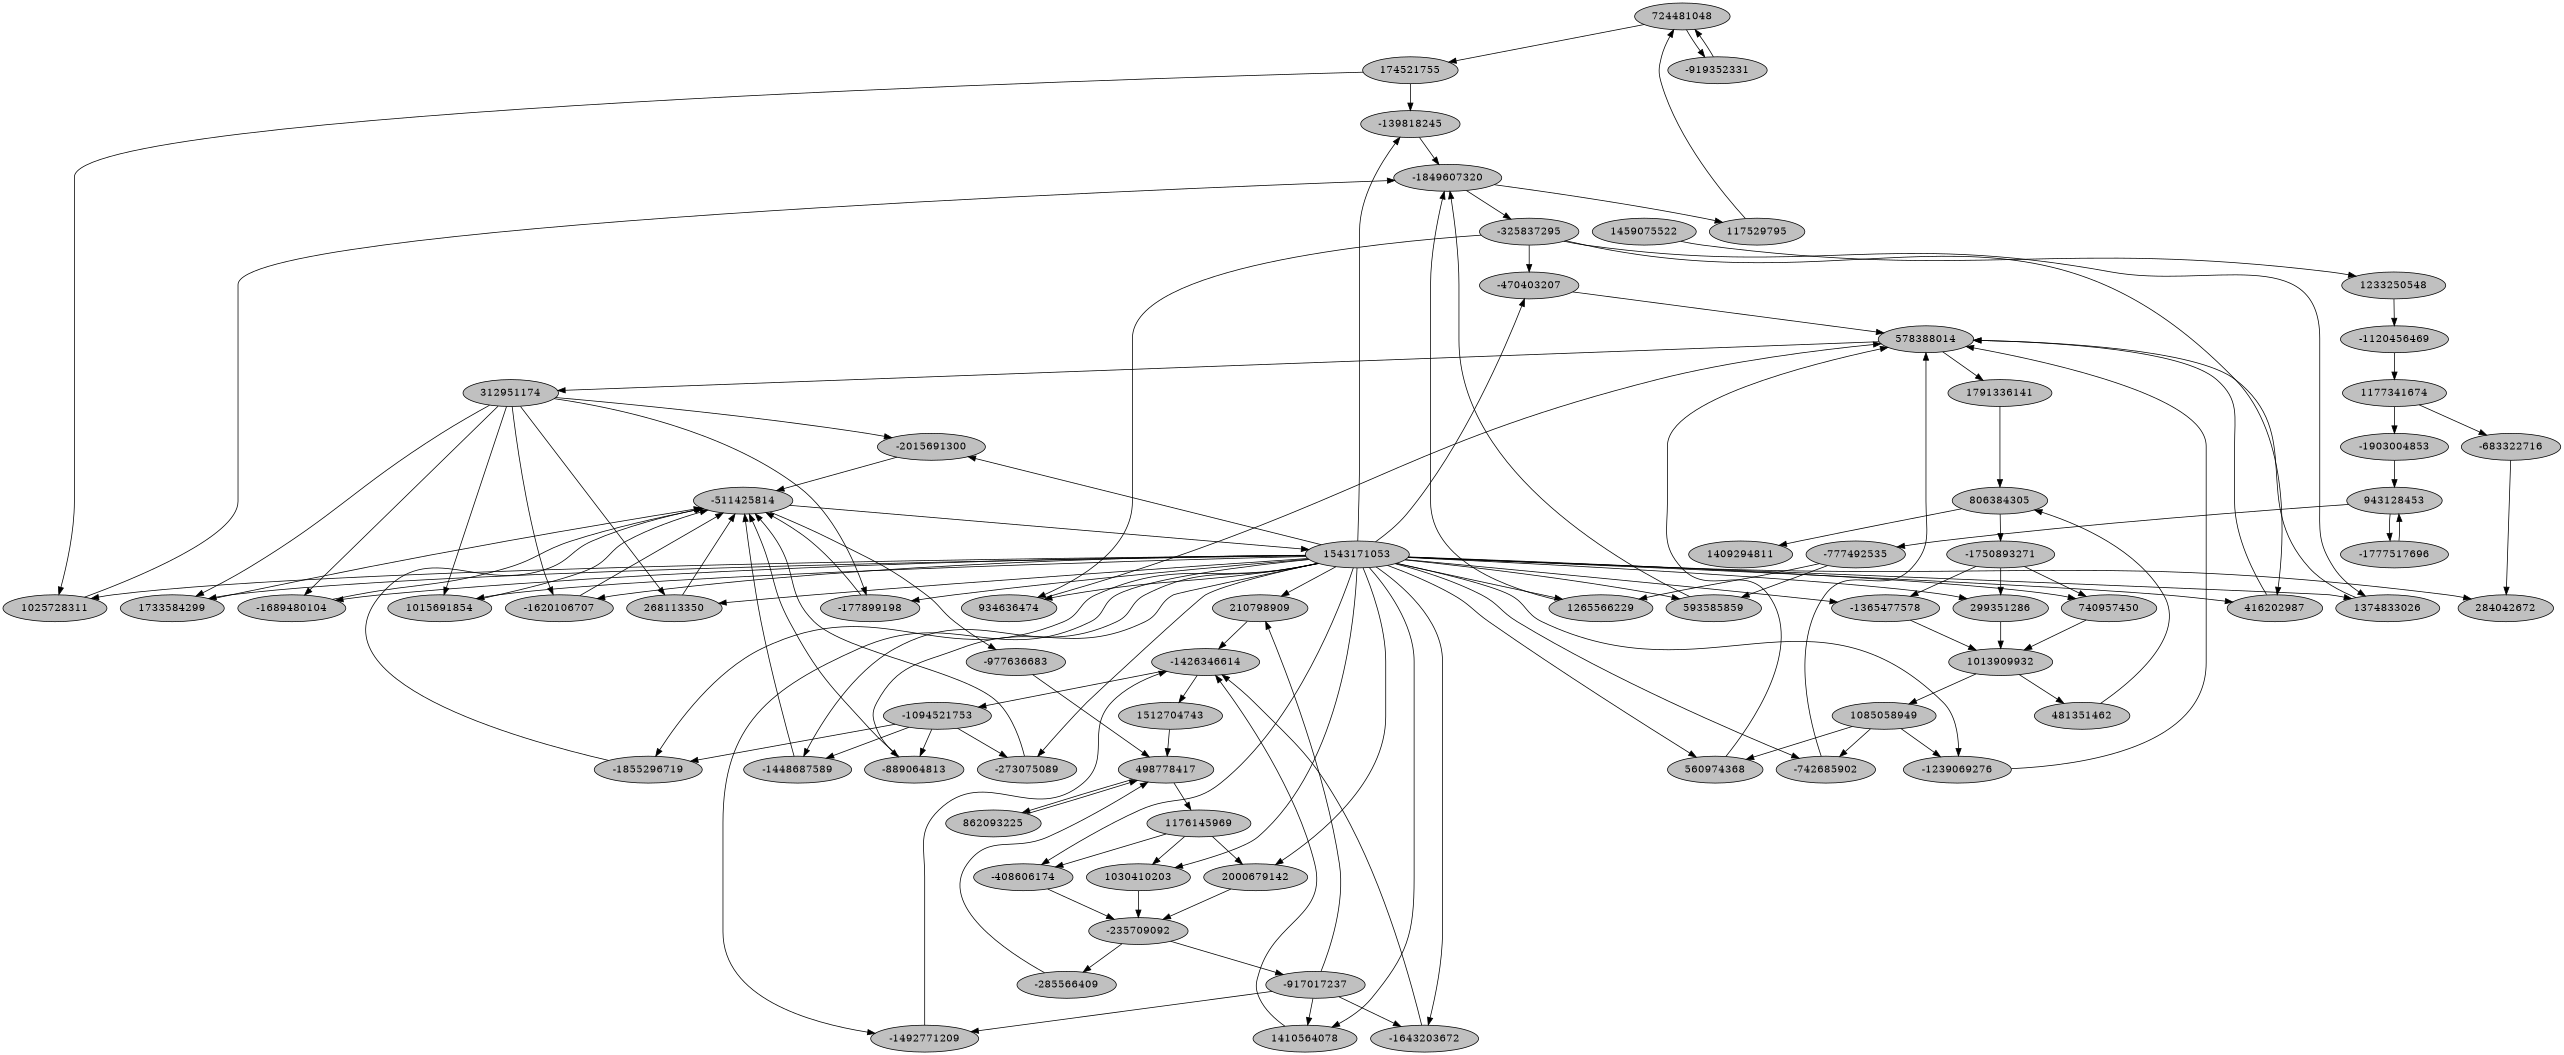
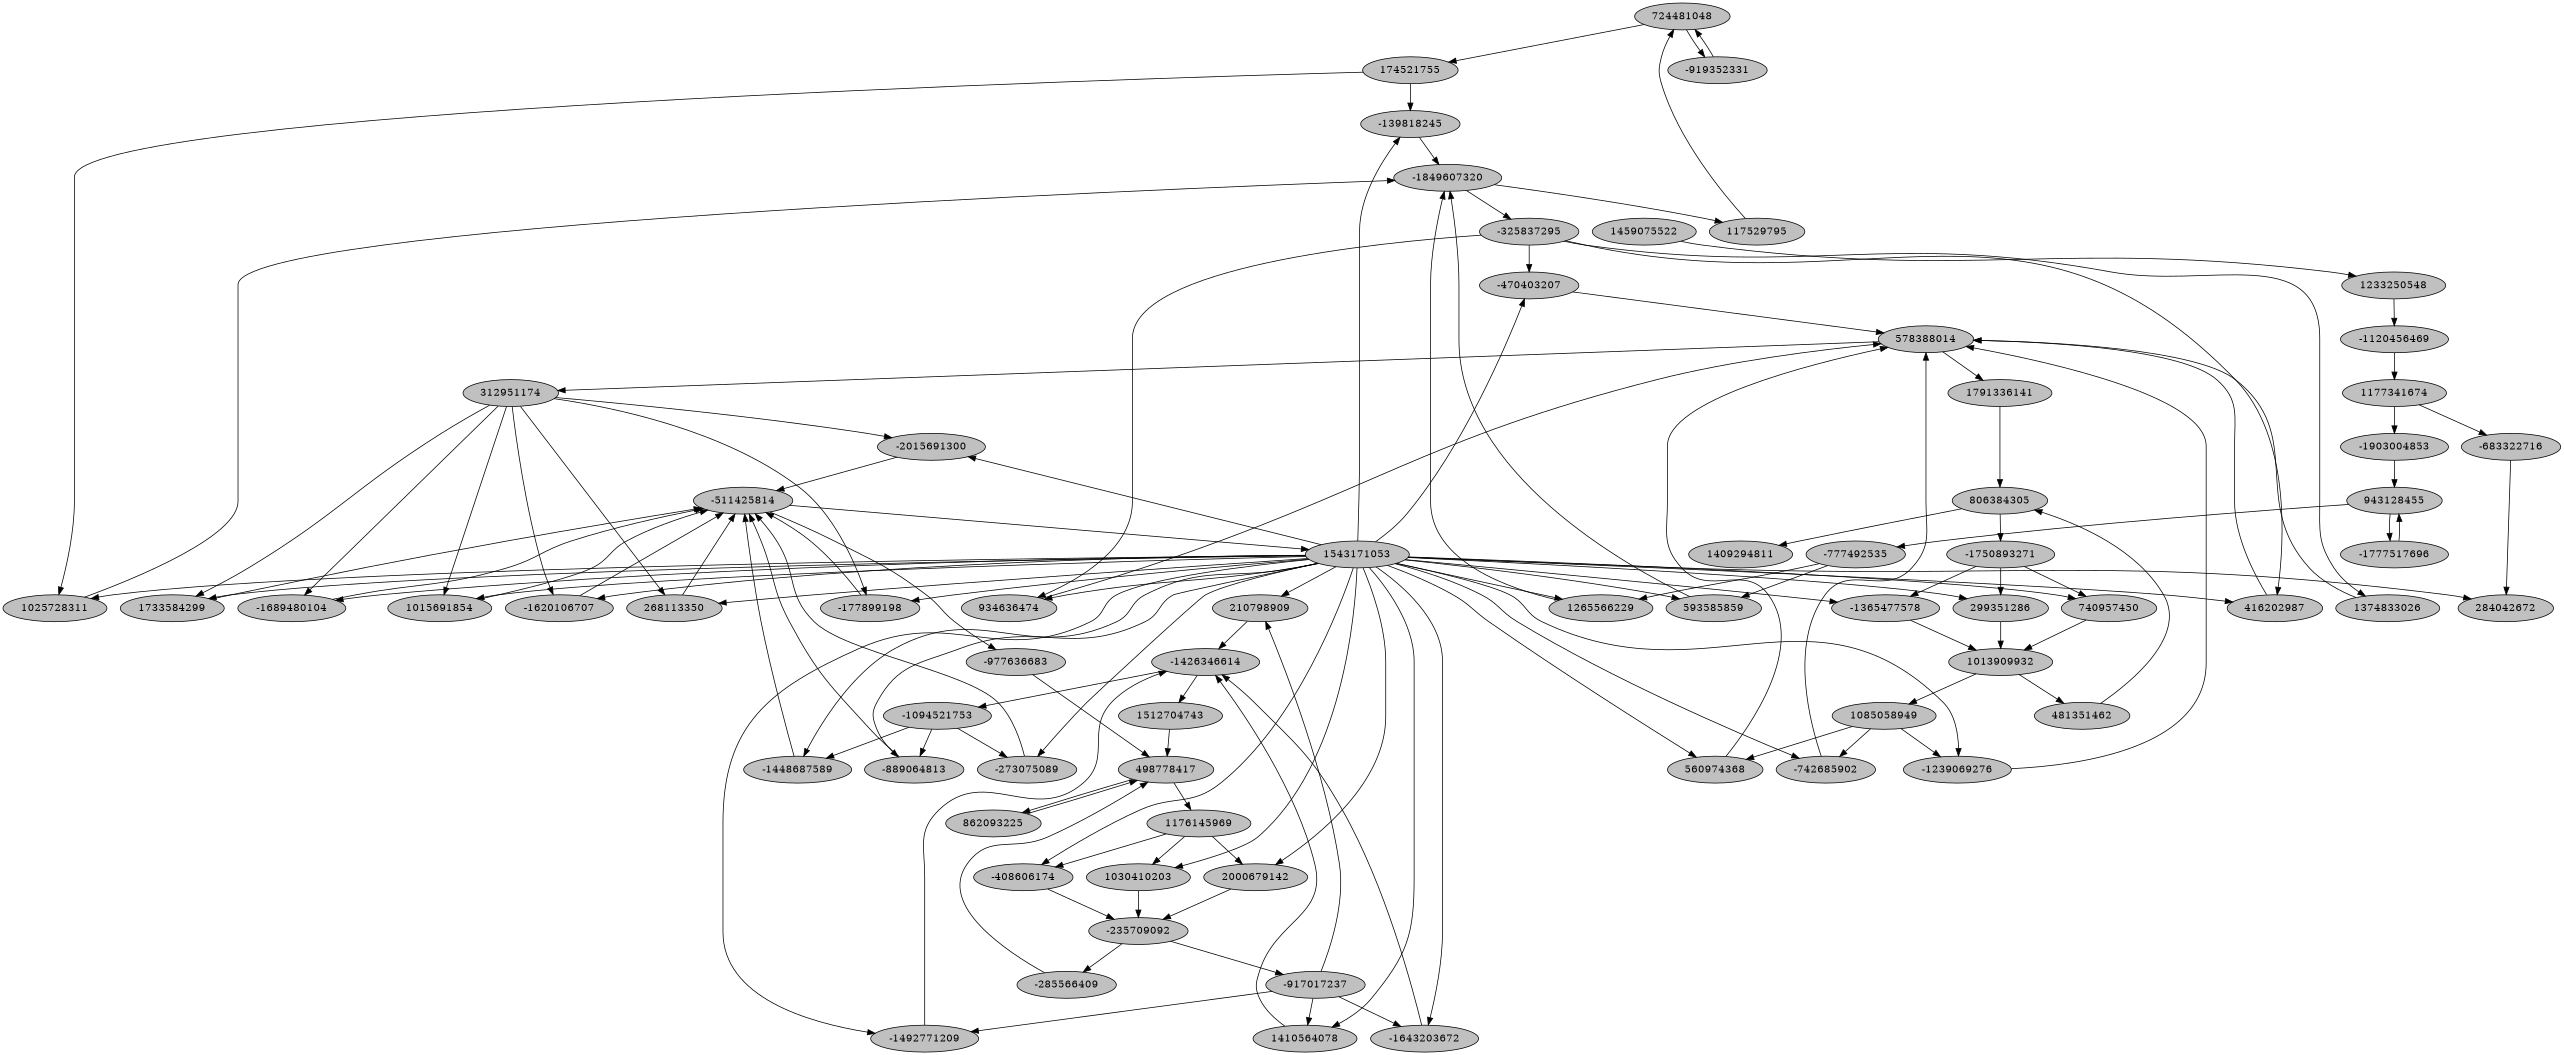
(2394, 501) -> (2394, 501)
(2087, 584) -> none
(648, 770) -> none
